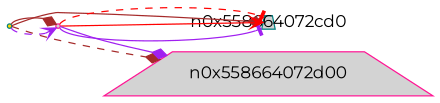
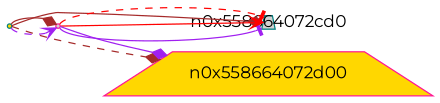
(268, 74) -> (268, 74)
